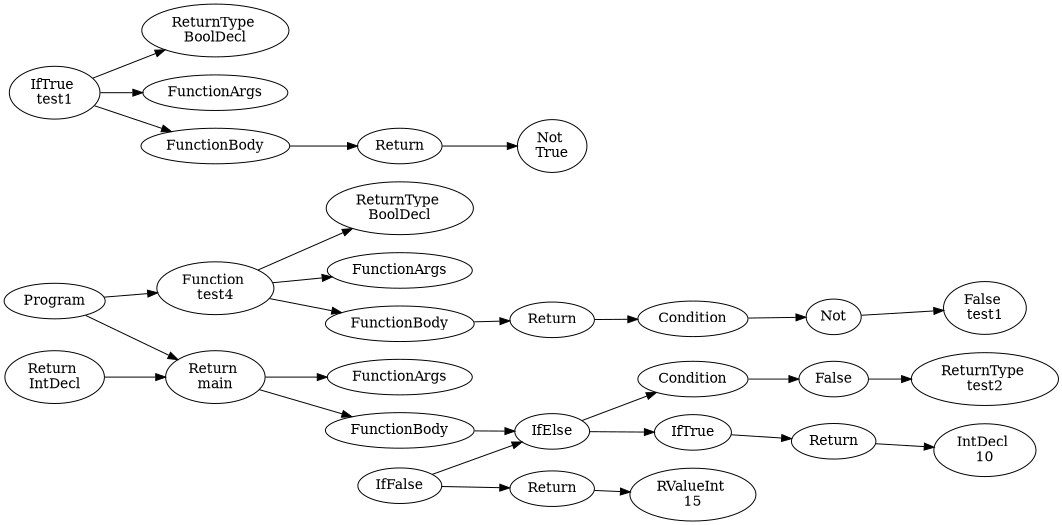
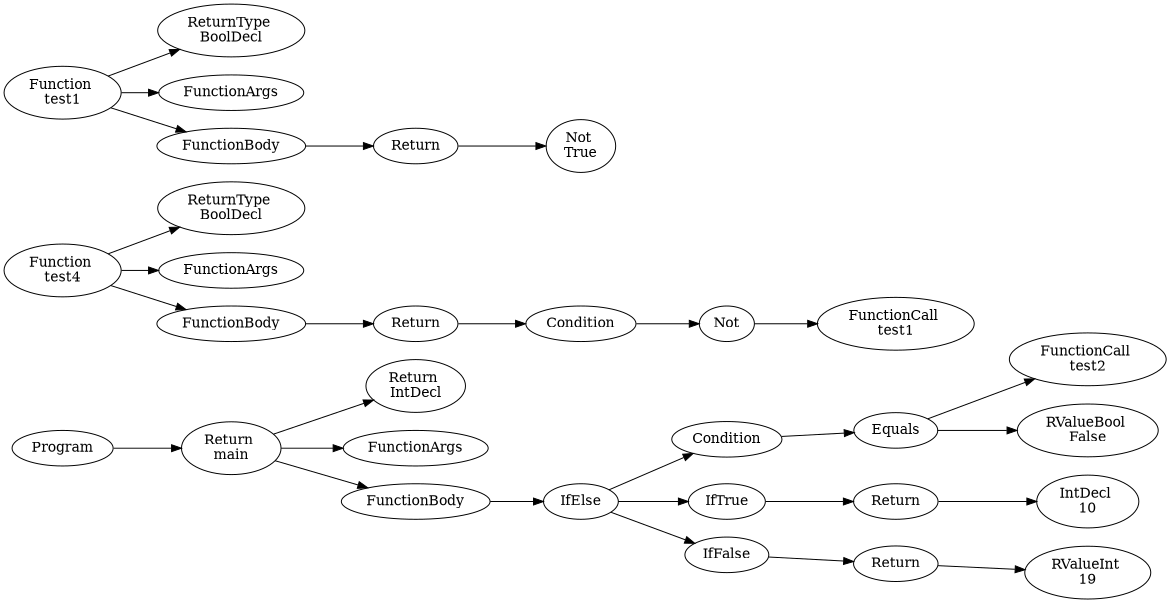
(55, 93) -> (63, 93)
(126, 295) -> none
(985, 308) -> (896, 324)
(130, 377) -> (319, 419)
(834, 379) -> (896, 430)
(985, 379) -> (1088, 359)
none -> (1088, 430)
(472, 460) -> (648, 526)
(693, 495) -> (1088, 573)
